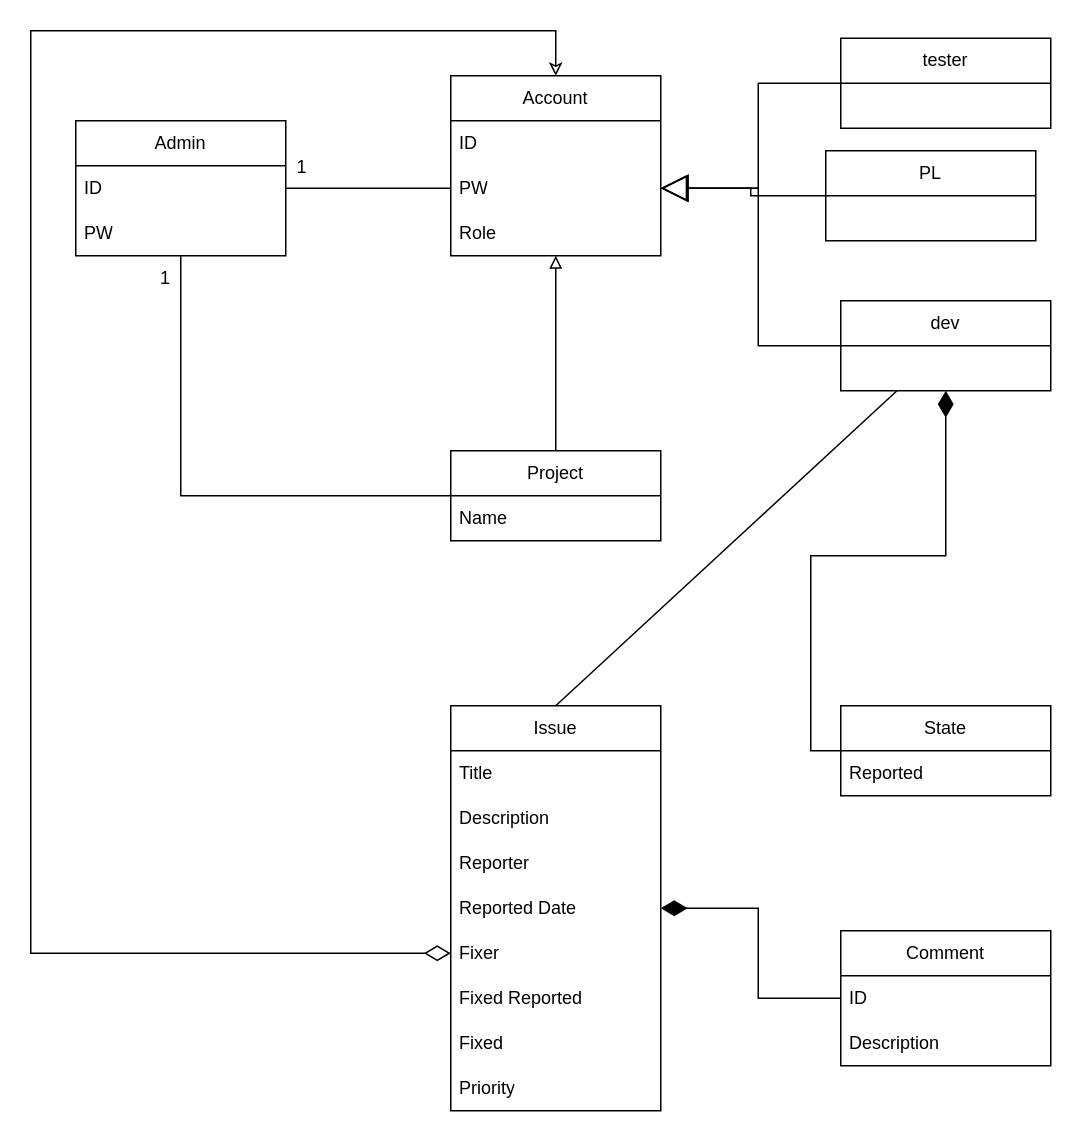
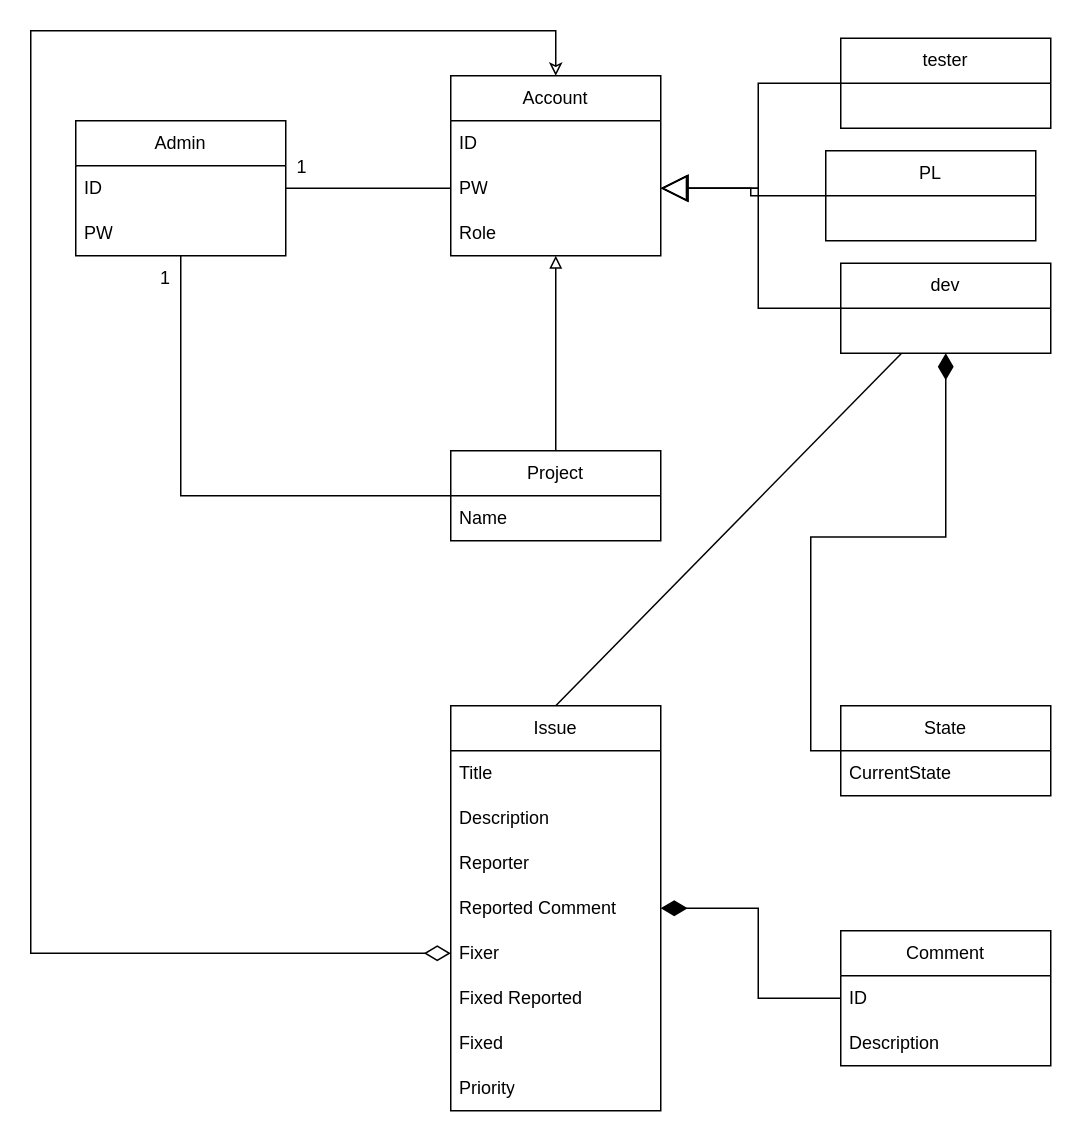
(946, 346) -> (946, 308)
(890, 773) -> (910, 773)
(523, 908) -> (538, 908)
